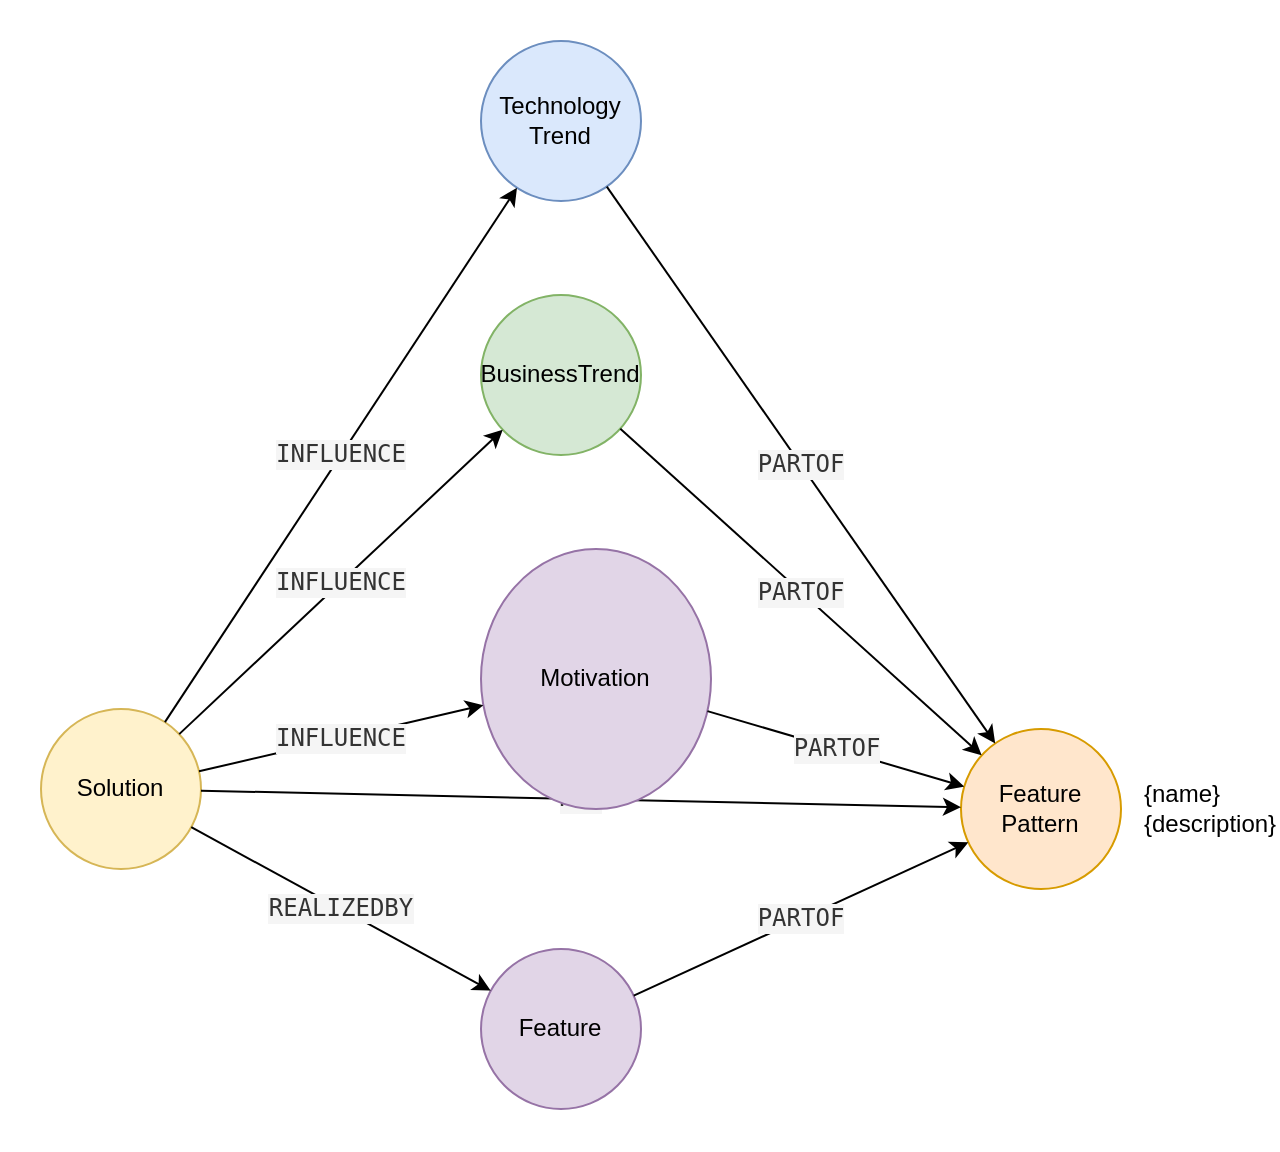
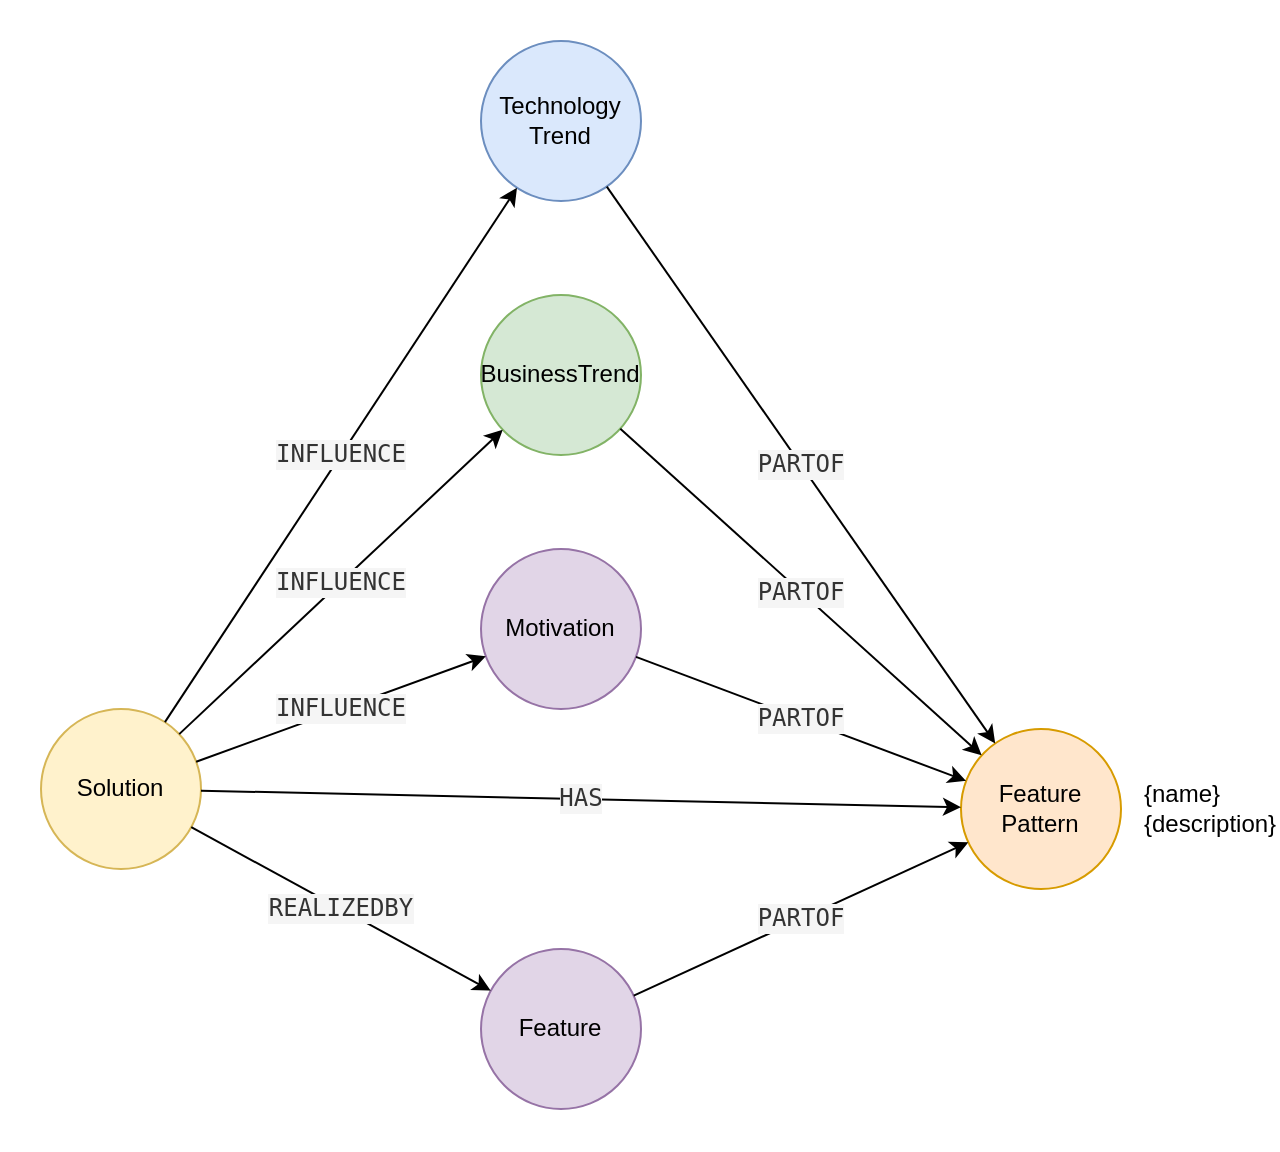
(596, 679) -> (561, 629)
